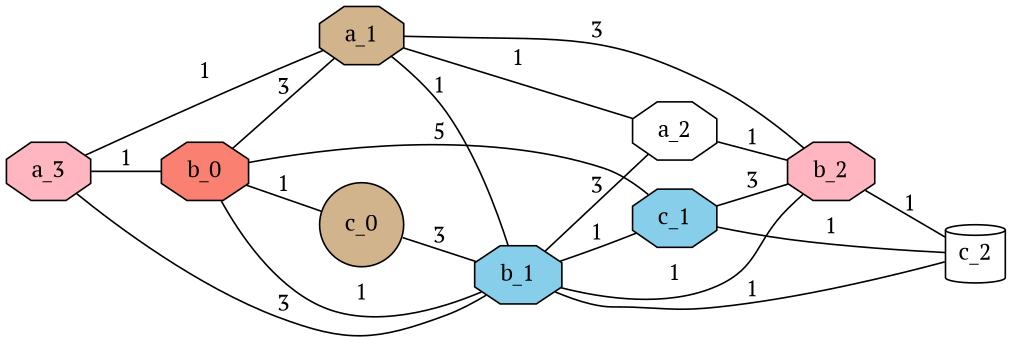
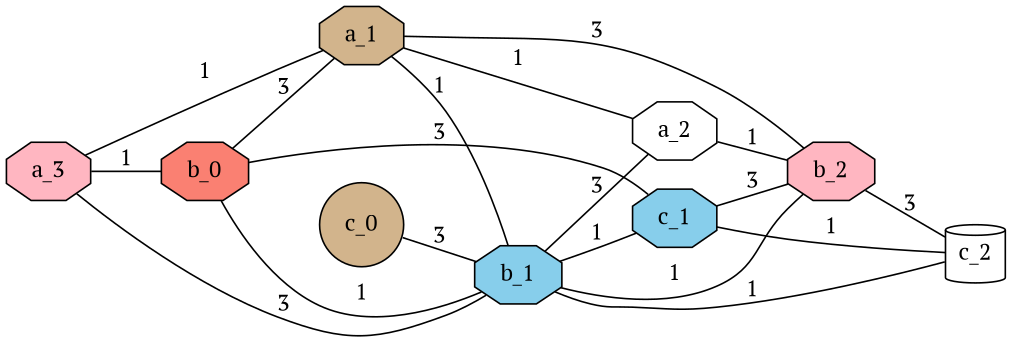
(439, 133) -> (439, 133)
(284, 198) -> none
(910, 205) -> (910, 205)
